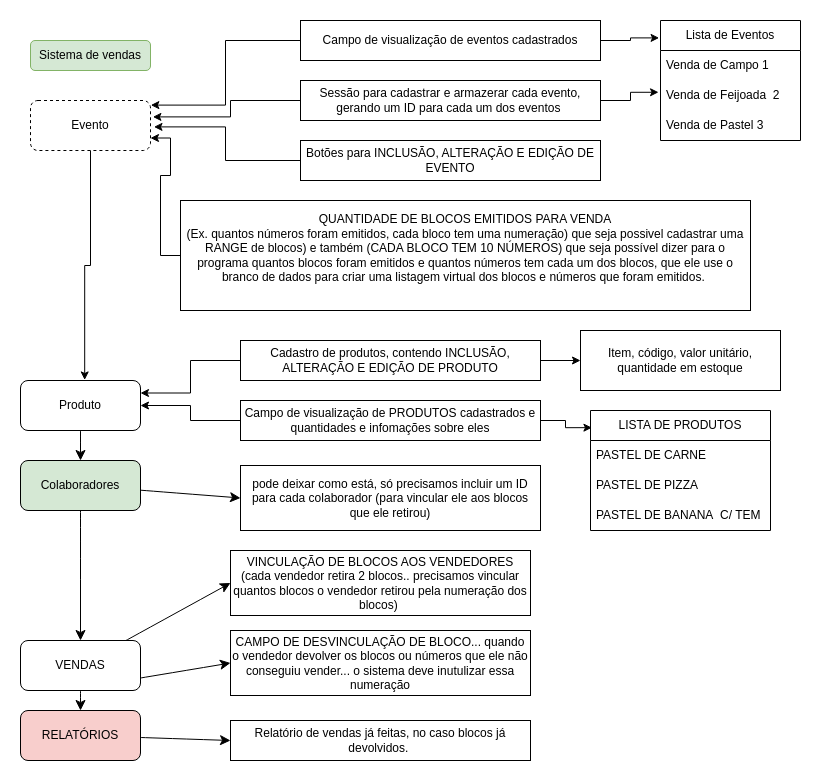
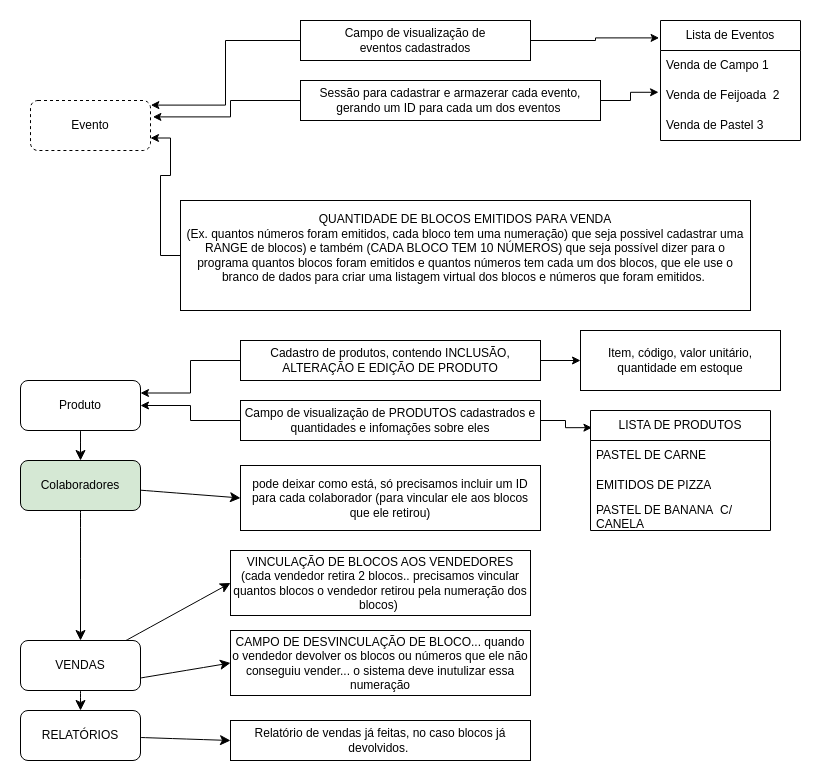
(451, 41) -> (416, 41)
(91, 56) -> none
(226, 149) -> none
(451, 161) -> none
(91, 265) -> none
(644, 486) -> (651, 486)
(671, 516) -> (681, 516)
(81, 736) -> (81, 736)
